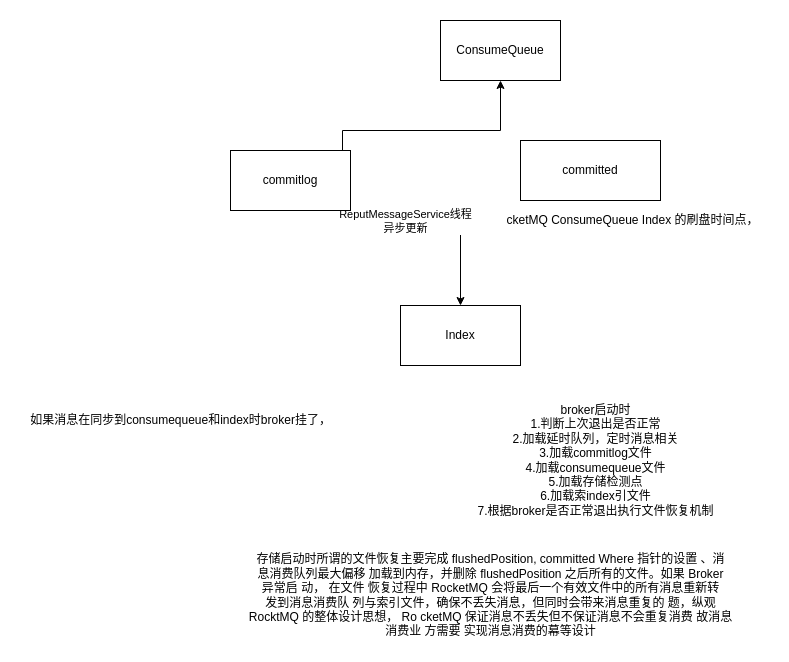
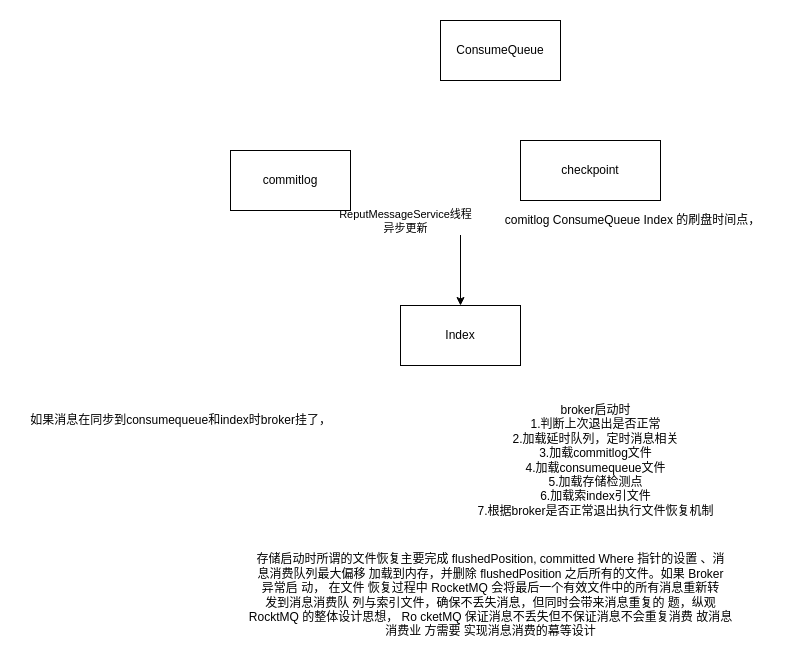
(433, 131) -> none
(591, 171) -> (591, 171)
(633, 221) -> (633, 221)
